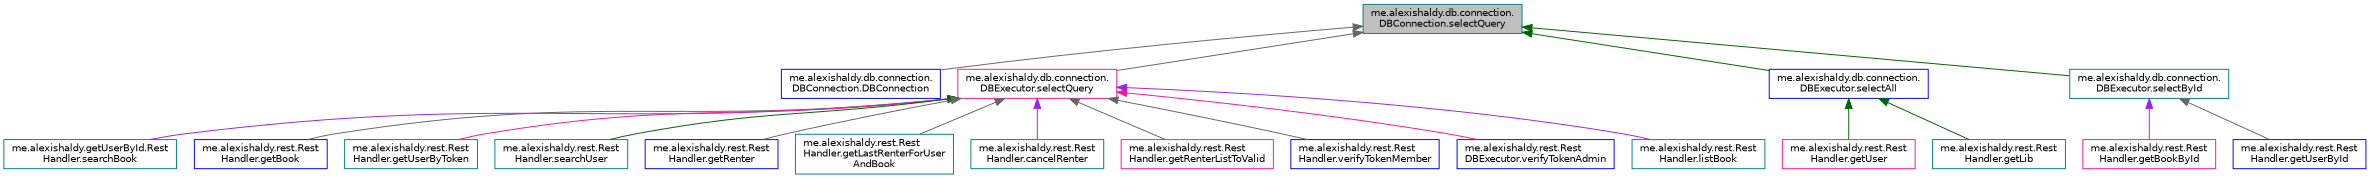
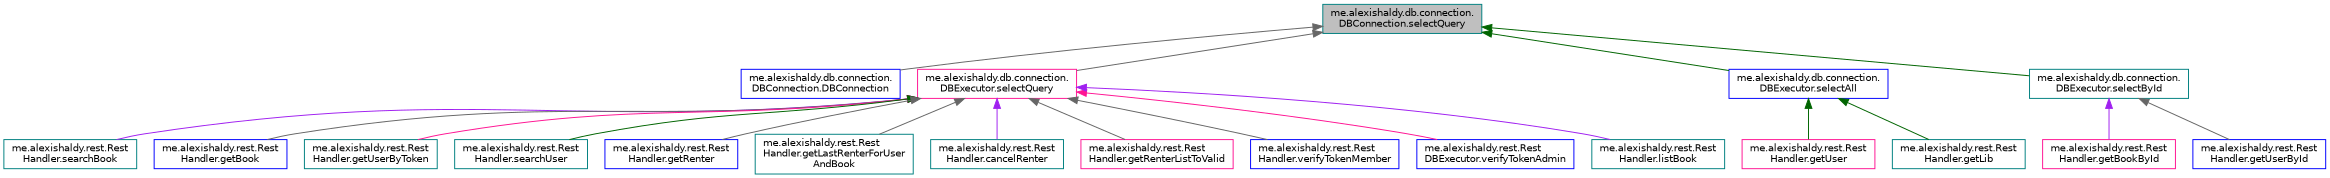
(90, 154) -> (70, 154)
